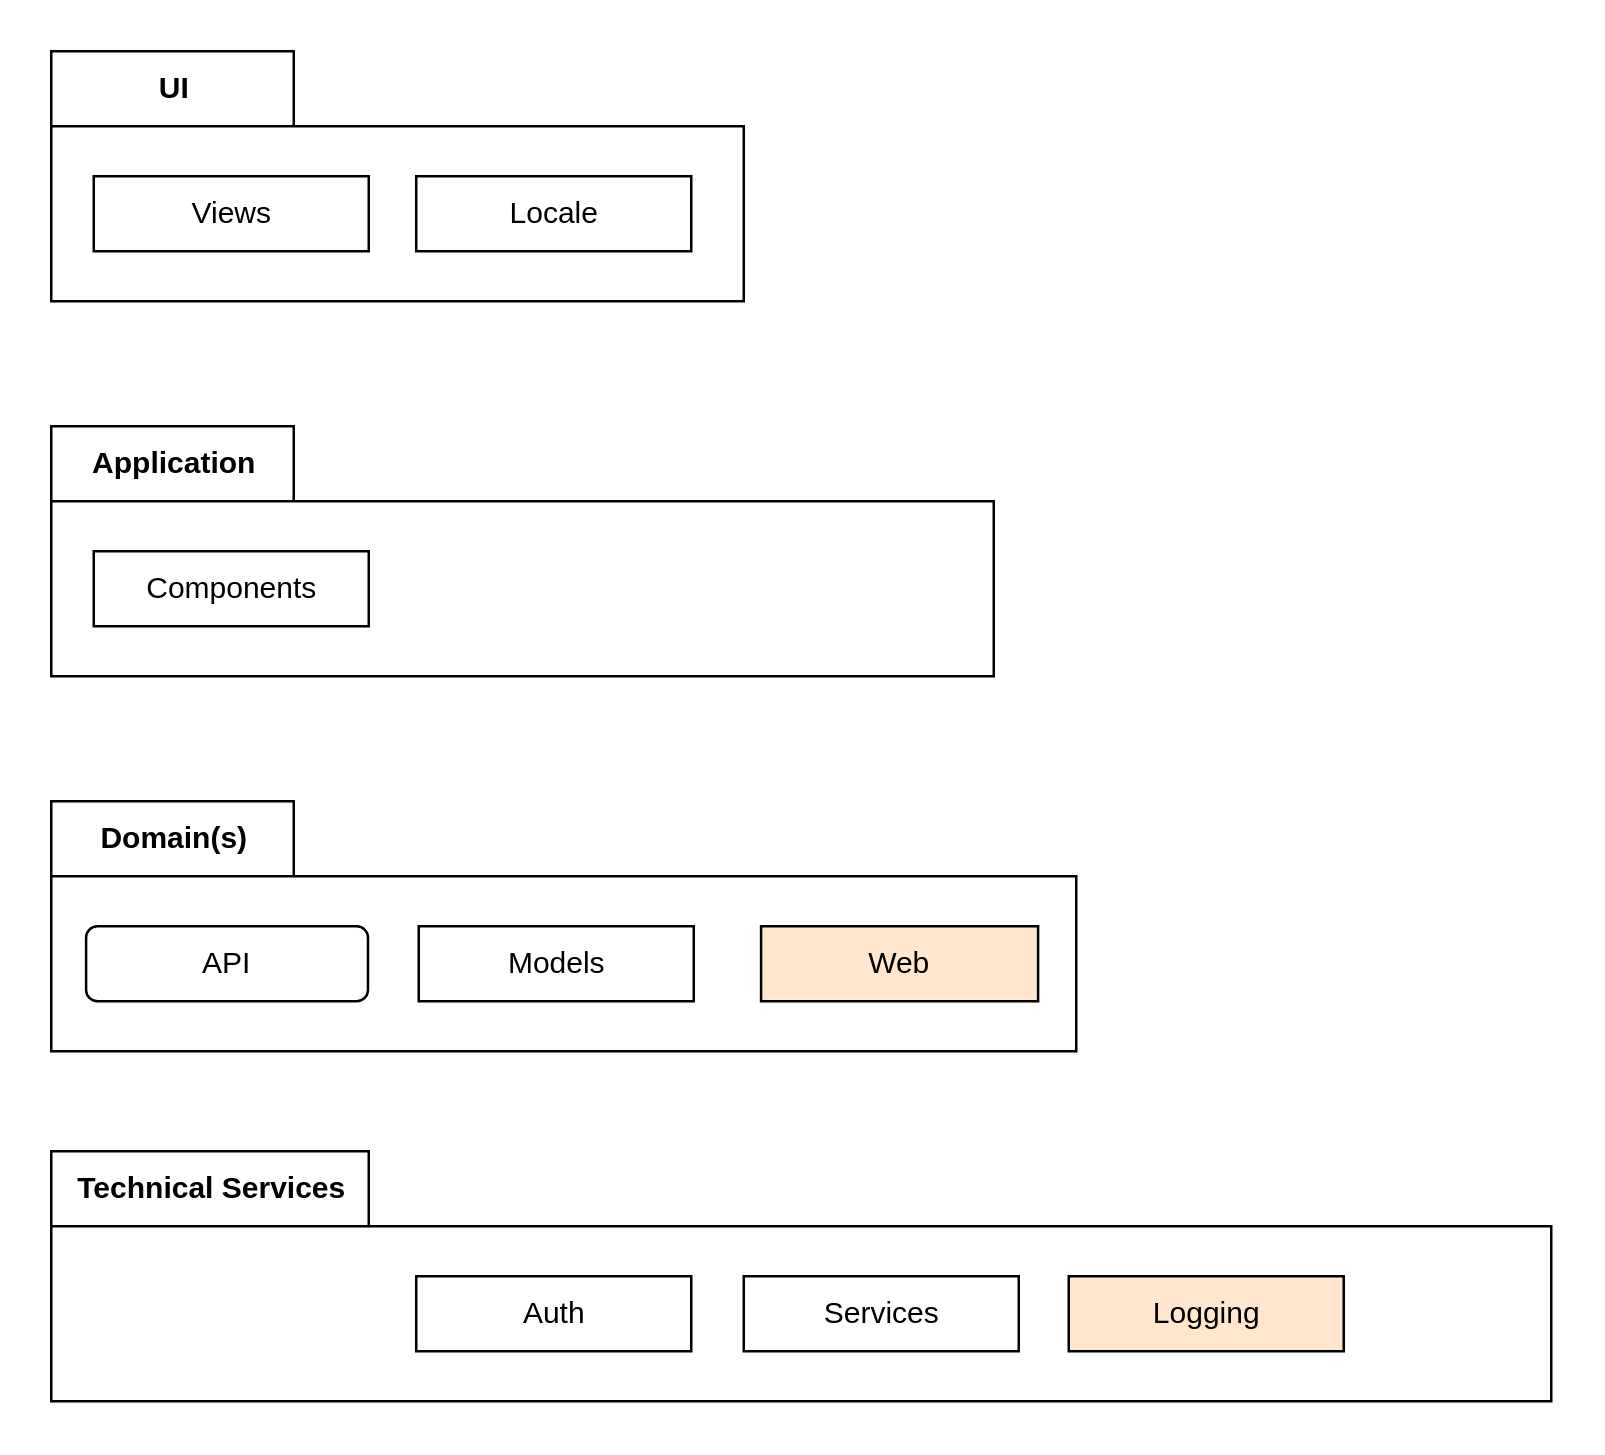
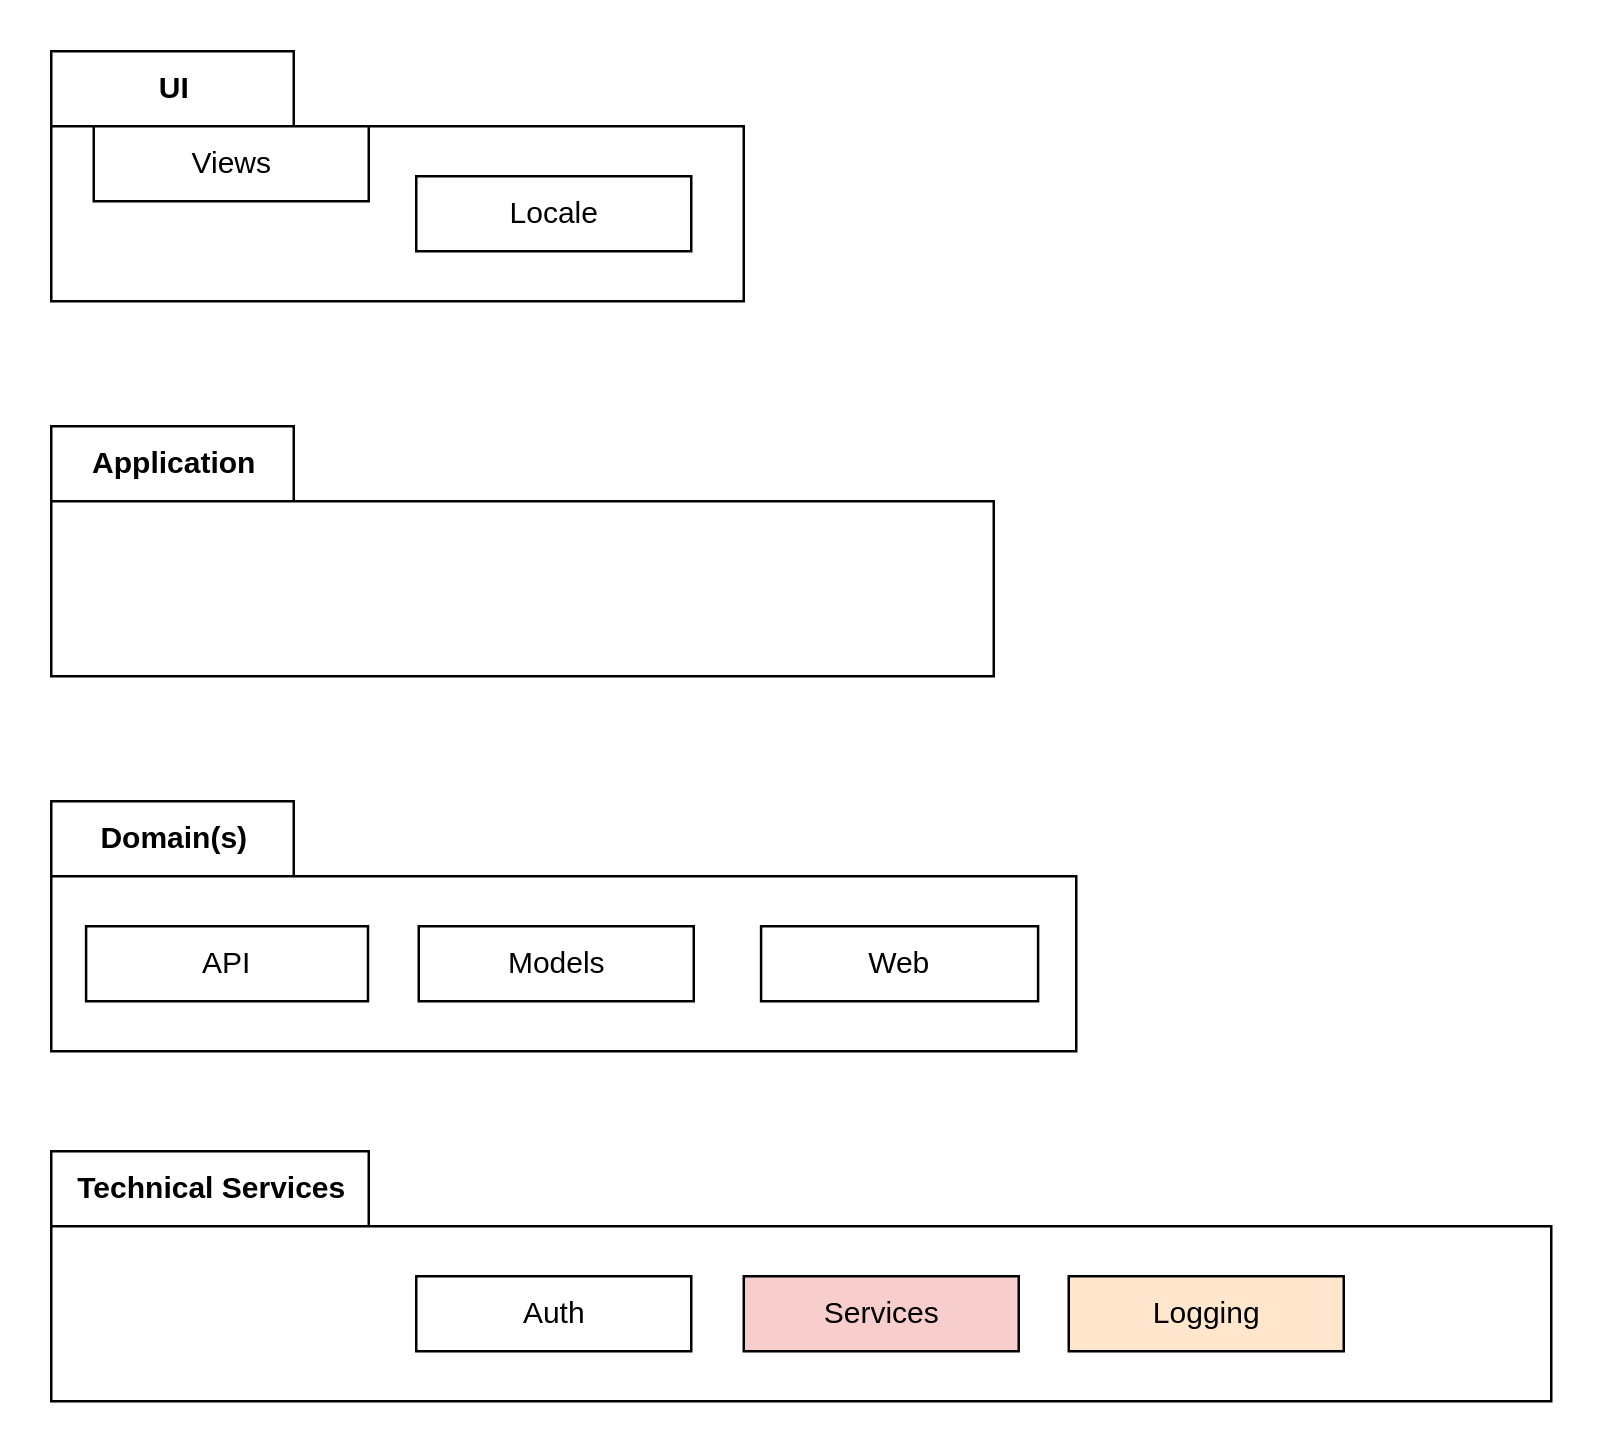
(231, 214) -> (231, 164)
(231, 589) -> none
(227, 964) -> (227, 964)
(900, 964) -> (900, 964)
(881, 1314) -> (881, 1314)
